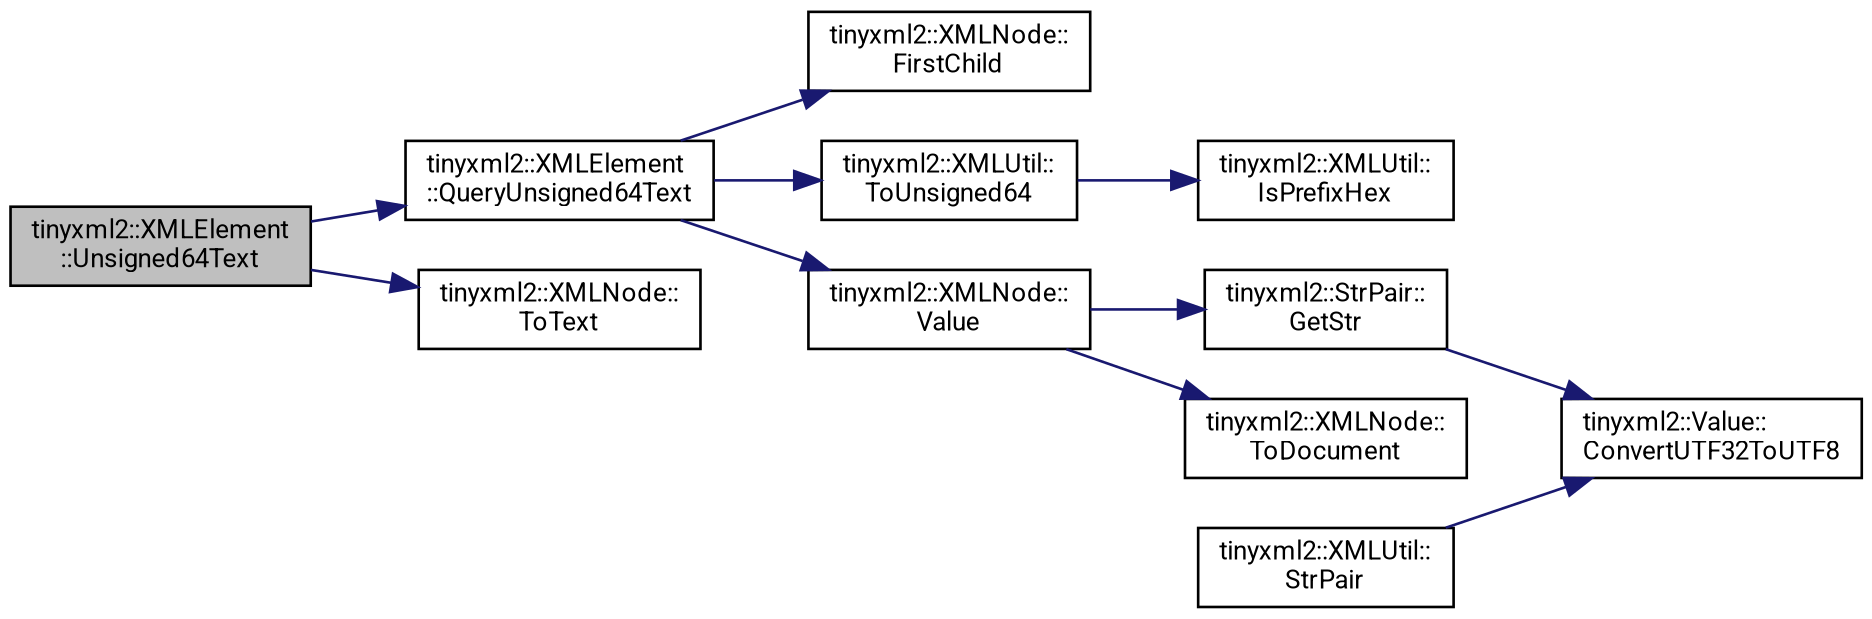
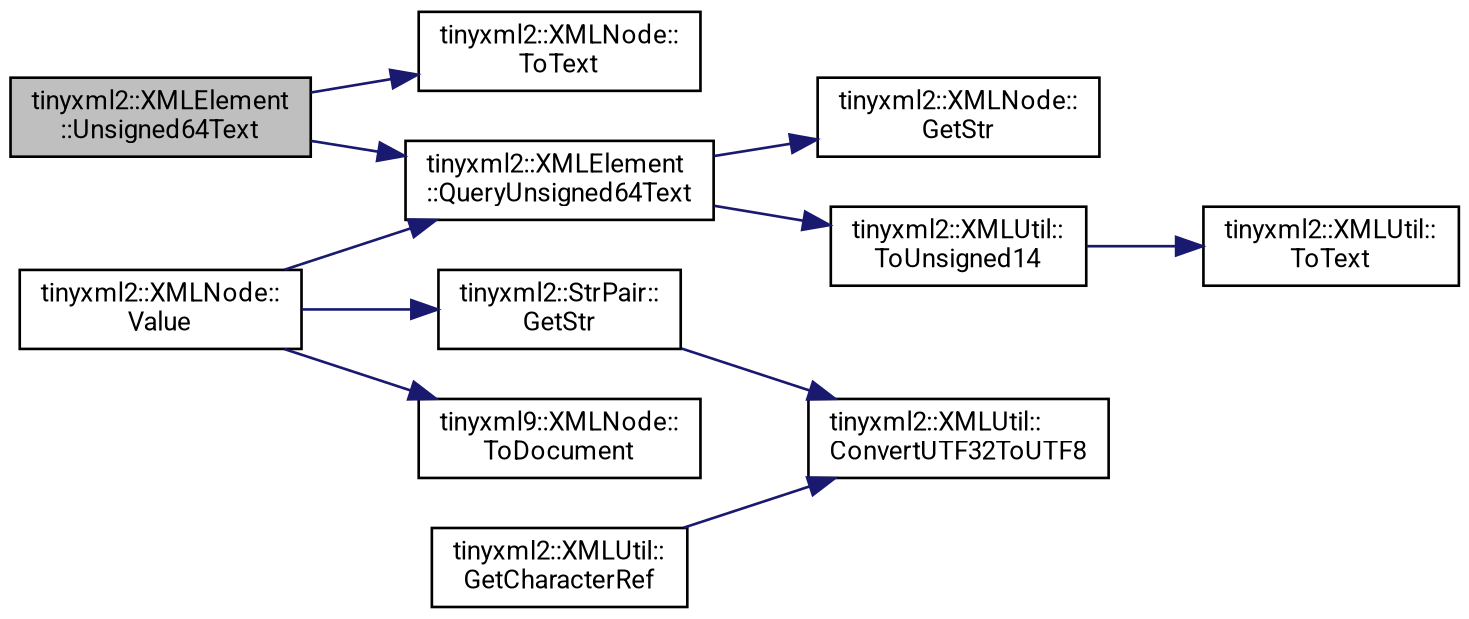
(949, 51) -> (959, 117)
(949, 180) -> (959, 246)
(1326, 180) -> (1331, 246)
(742, 241) -> (348, 249)
(1326, 438) -> (560, 438)
(1712, 438) -> (959, 438)
(1326, 567) -> (560, 567)
